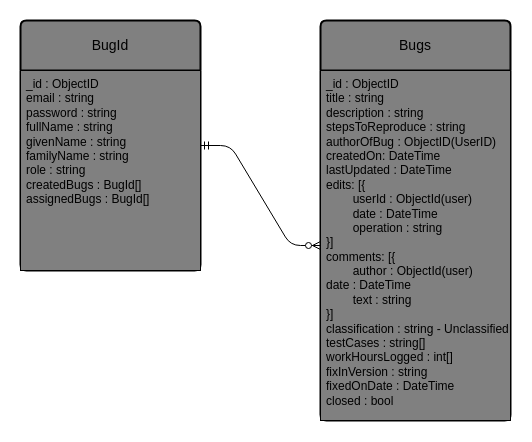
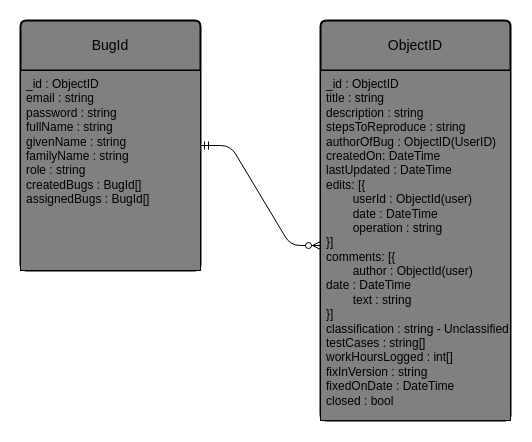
(416, 46) -> (416, 46)
